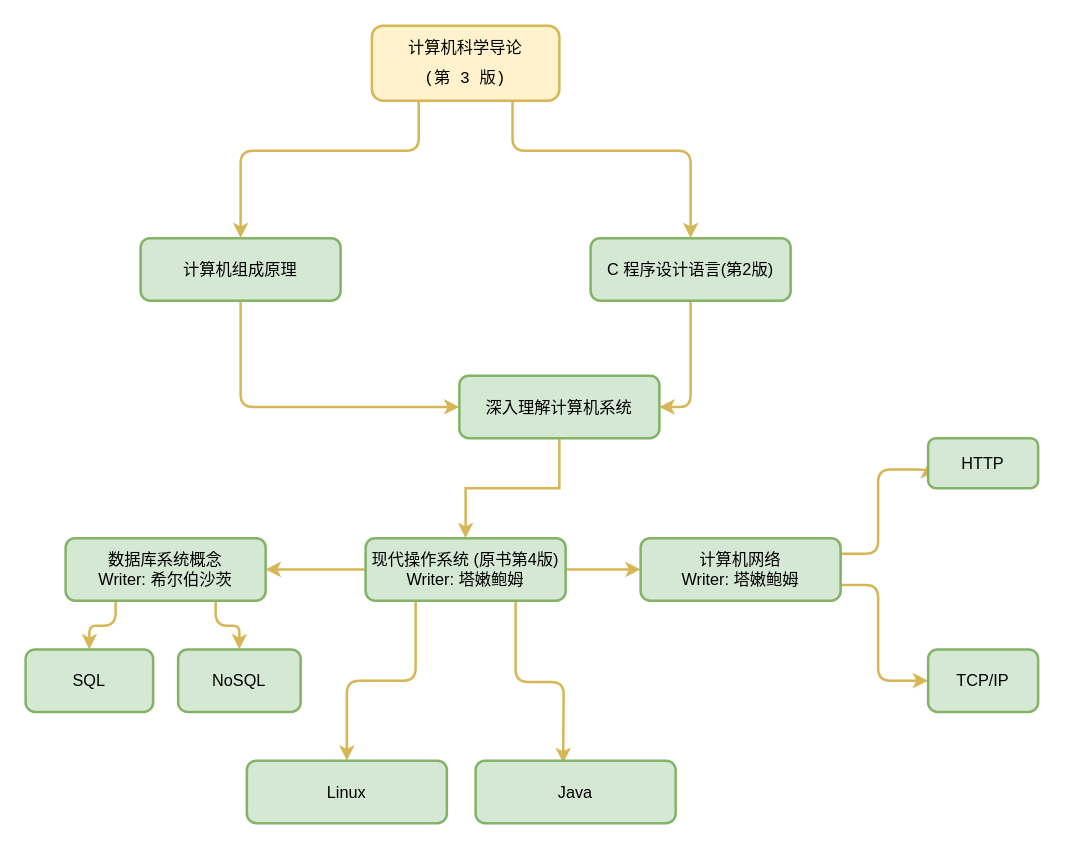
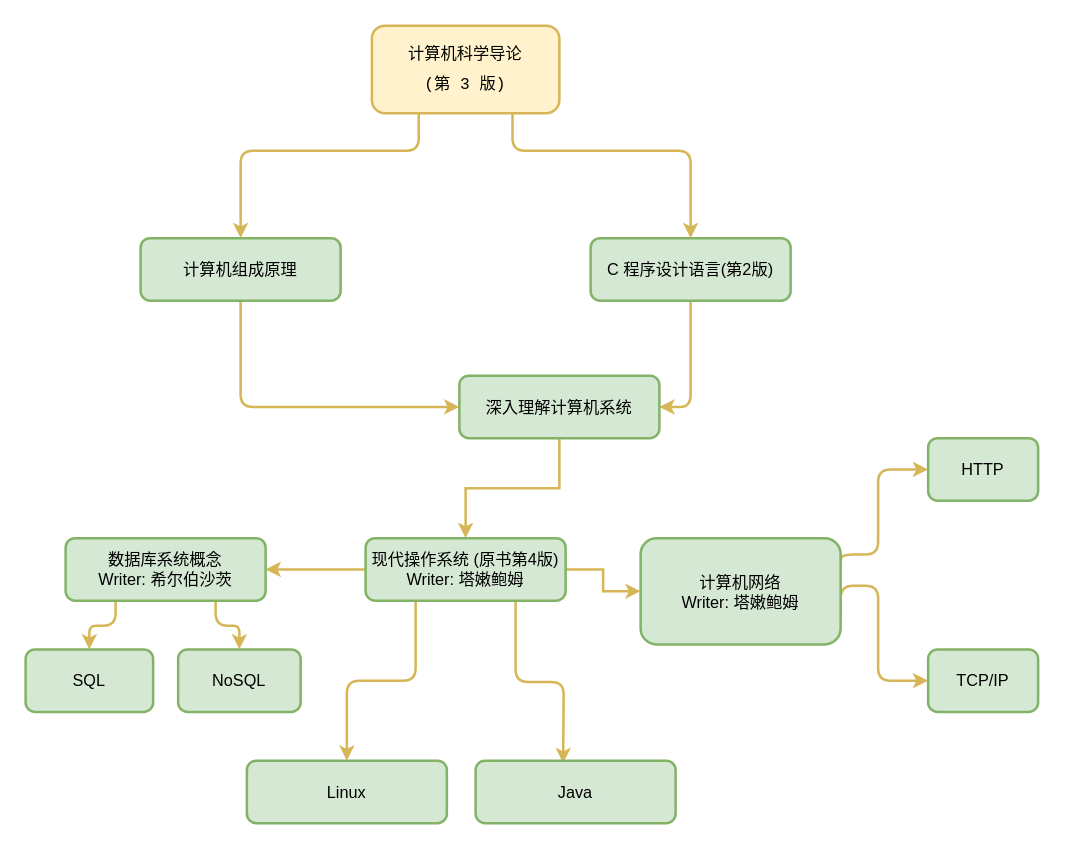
(466, 63) -> (466, 69)
(983, 463) -> (983, 469)
(741, 569) -> (741, 591)
